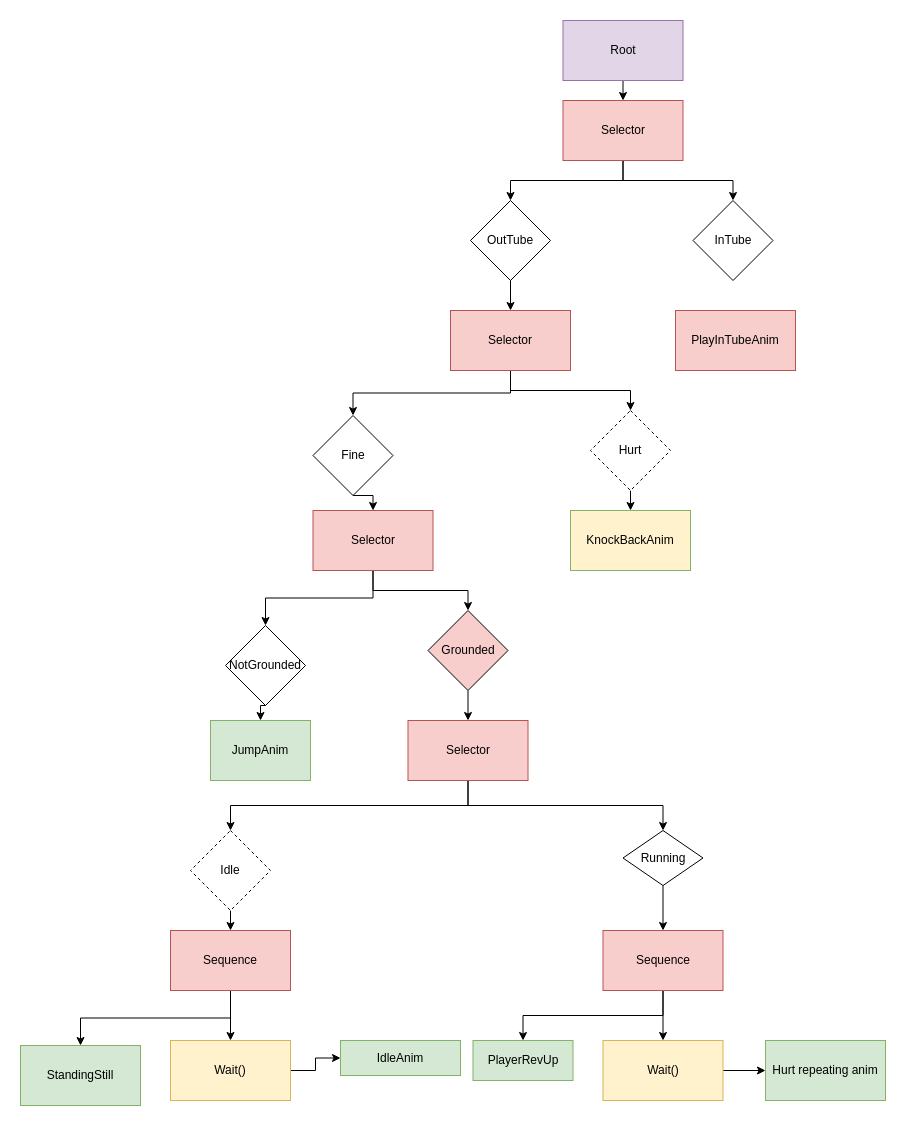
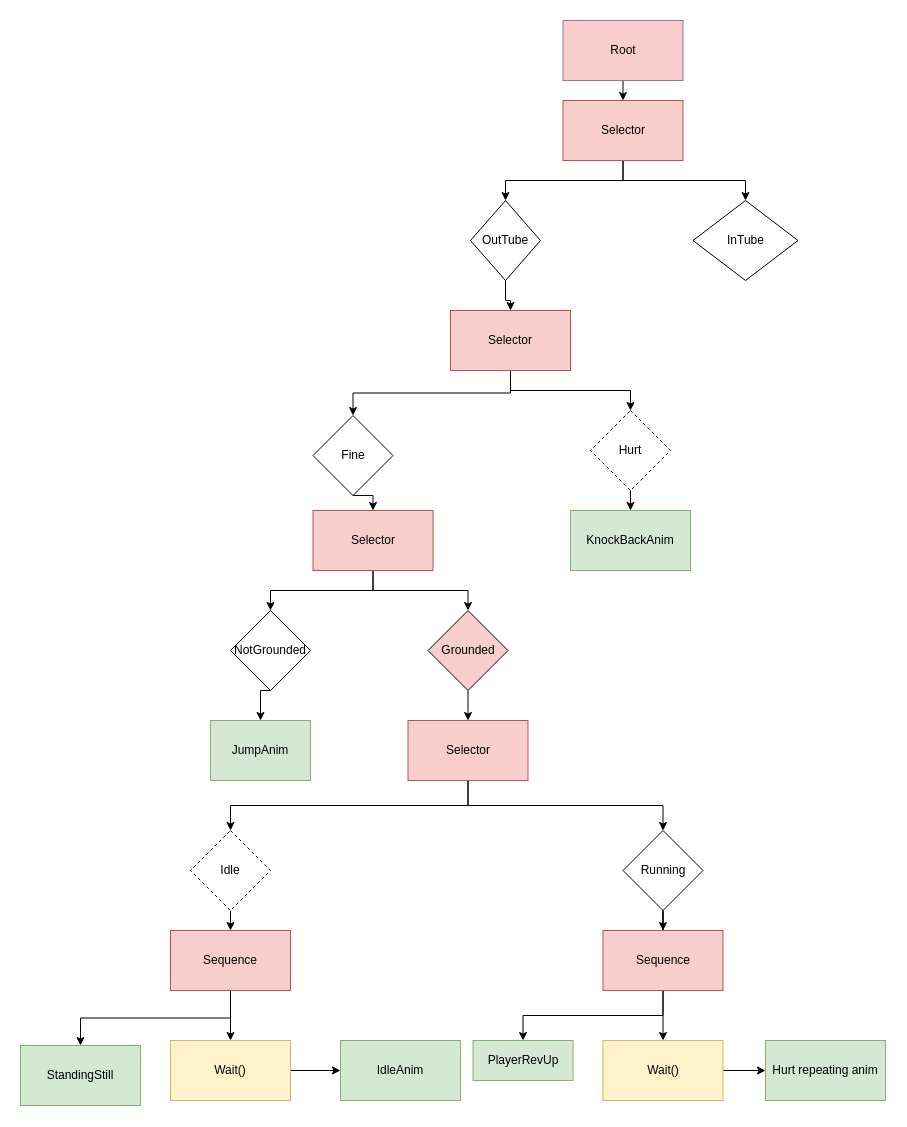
(623, 51) -> (623, 51)
(511, 241) -> (506, 241)
(733, 241) -> (746, 241)
(736, 341) -> none
(631, 541) -> (631, 541)
(266, 666) -> (271, 651)
(663, 858) -> (663, 871)
(401, 1058) -> (401, 1071)
